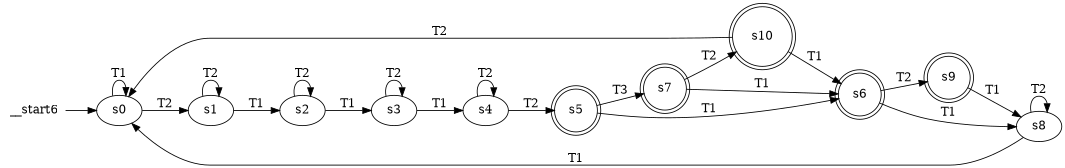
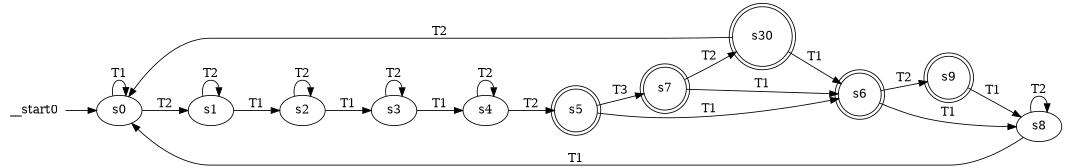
(762, 37) -> (762, 37)
(34, 110) -> (34, 110)
